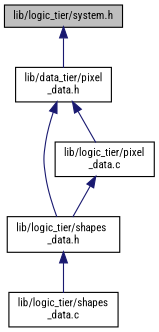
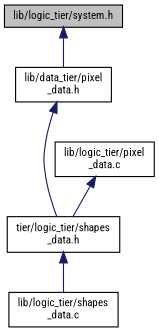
(87, 127) -> none
(63, 234) -> (63, 234)
